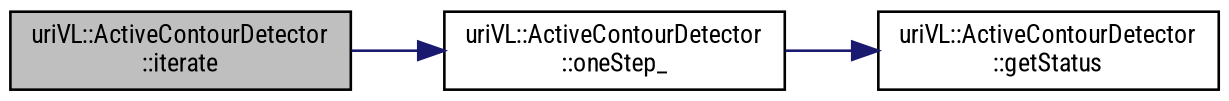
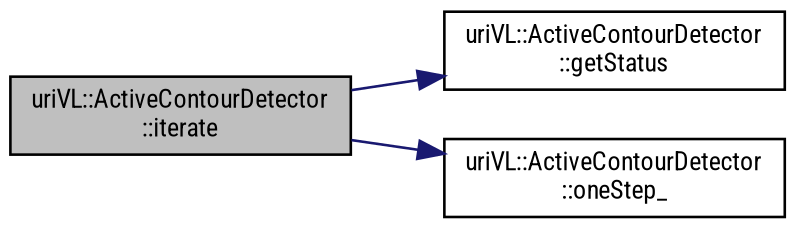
(818, 51) -> (385, 85)
